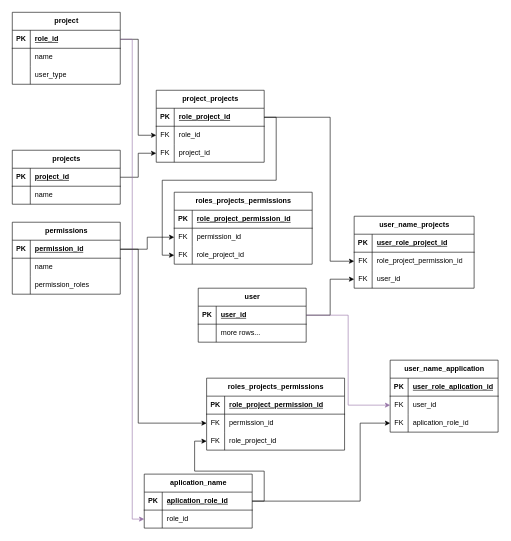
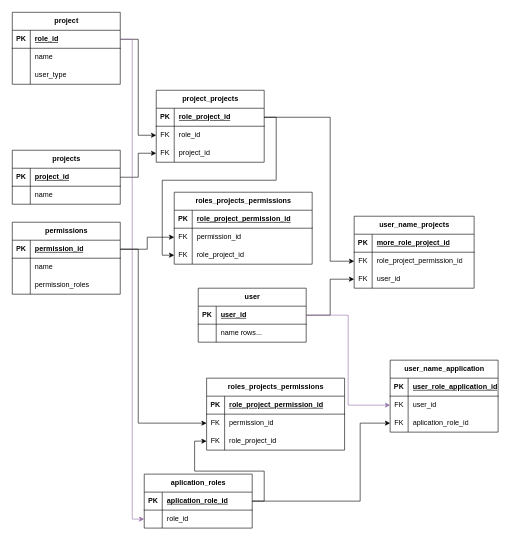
(416, 243) -> (416, 243)
(242, 333) -> (242, 333)
(455, 387) -> (456, 387)
(199, 483) -> (199, 483)
